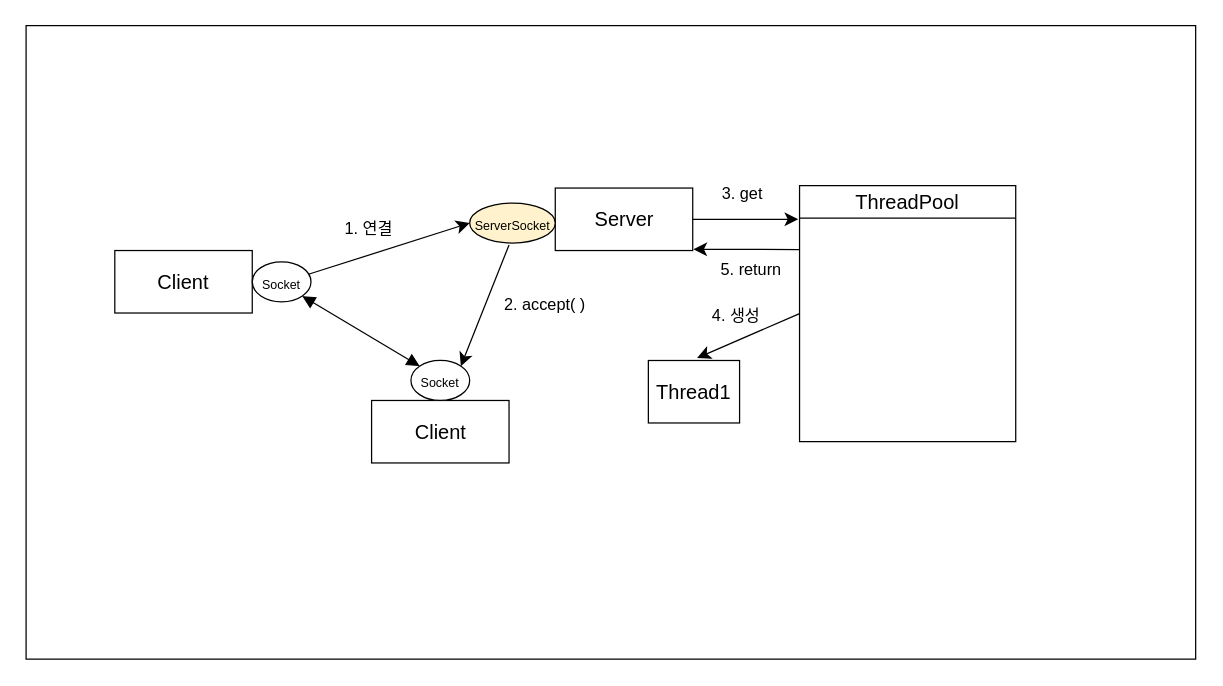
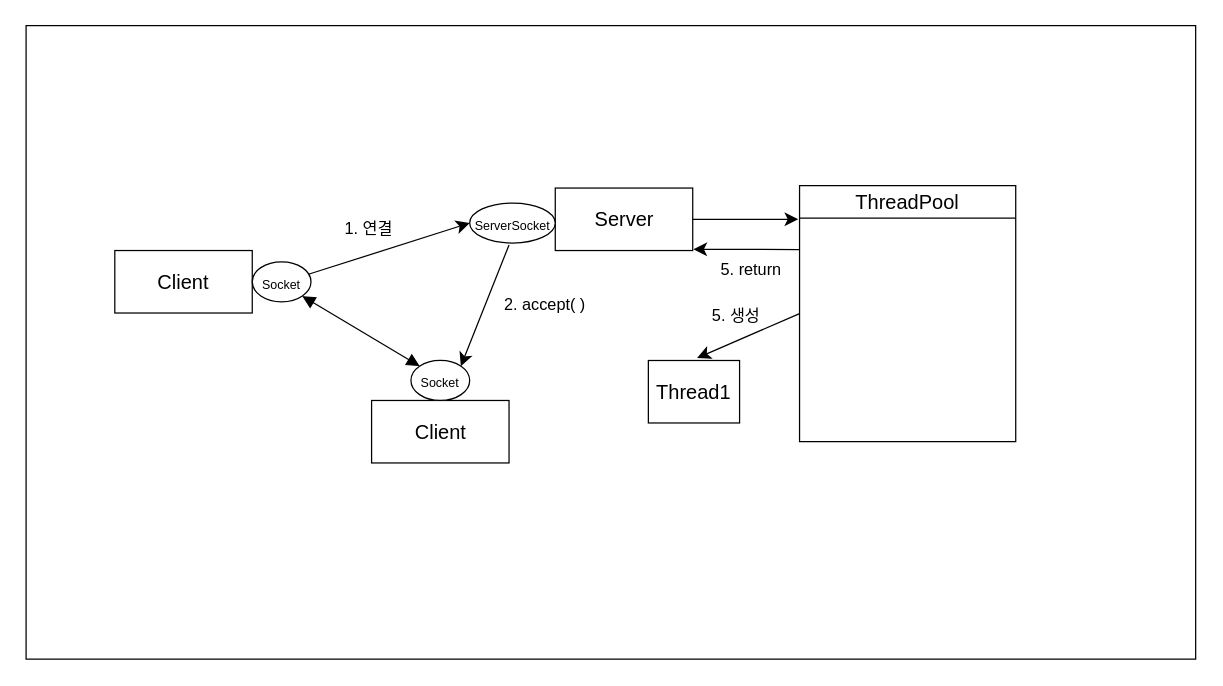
(741, 191) -> none
(512, 223) -> (512, 223)
(736, 314) -> (736, 314)
